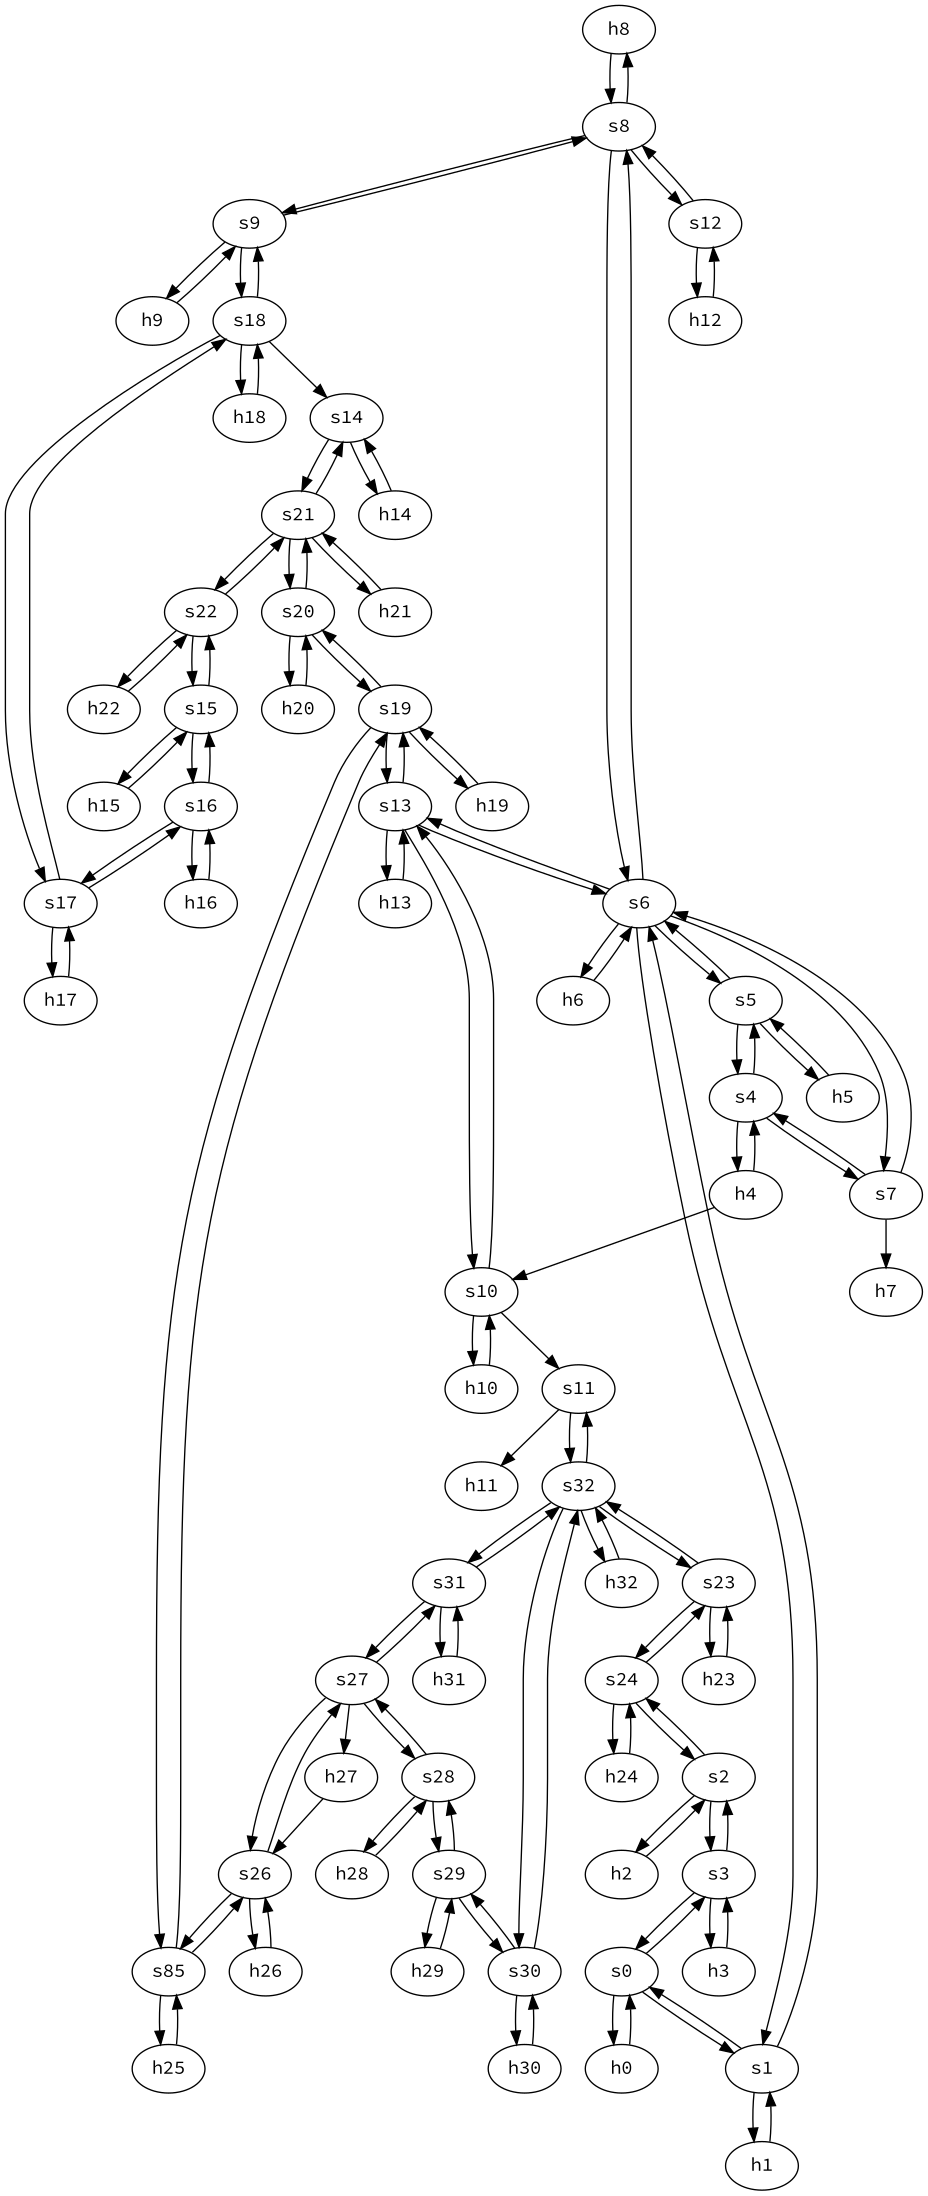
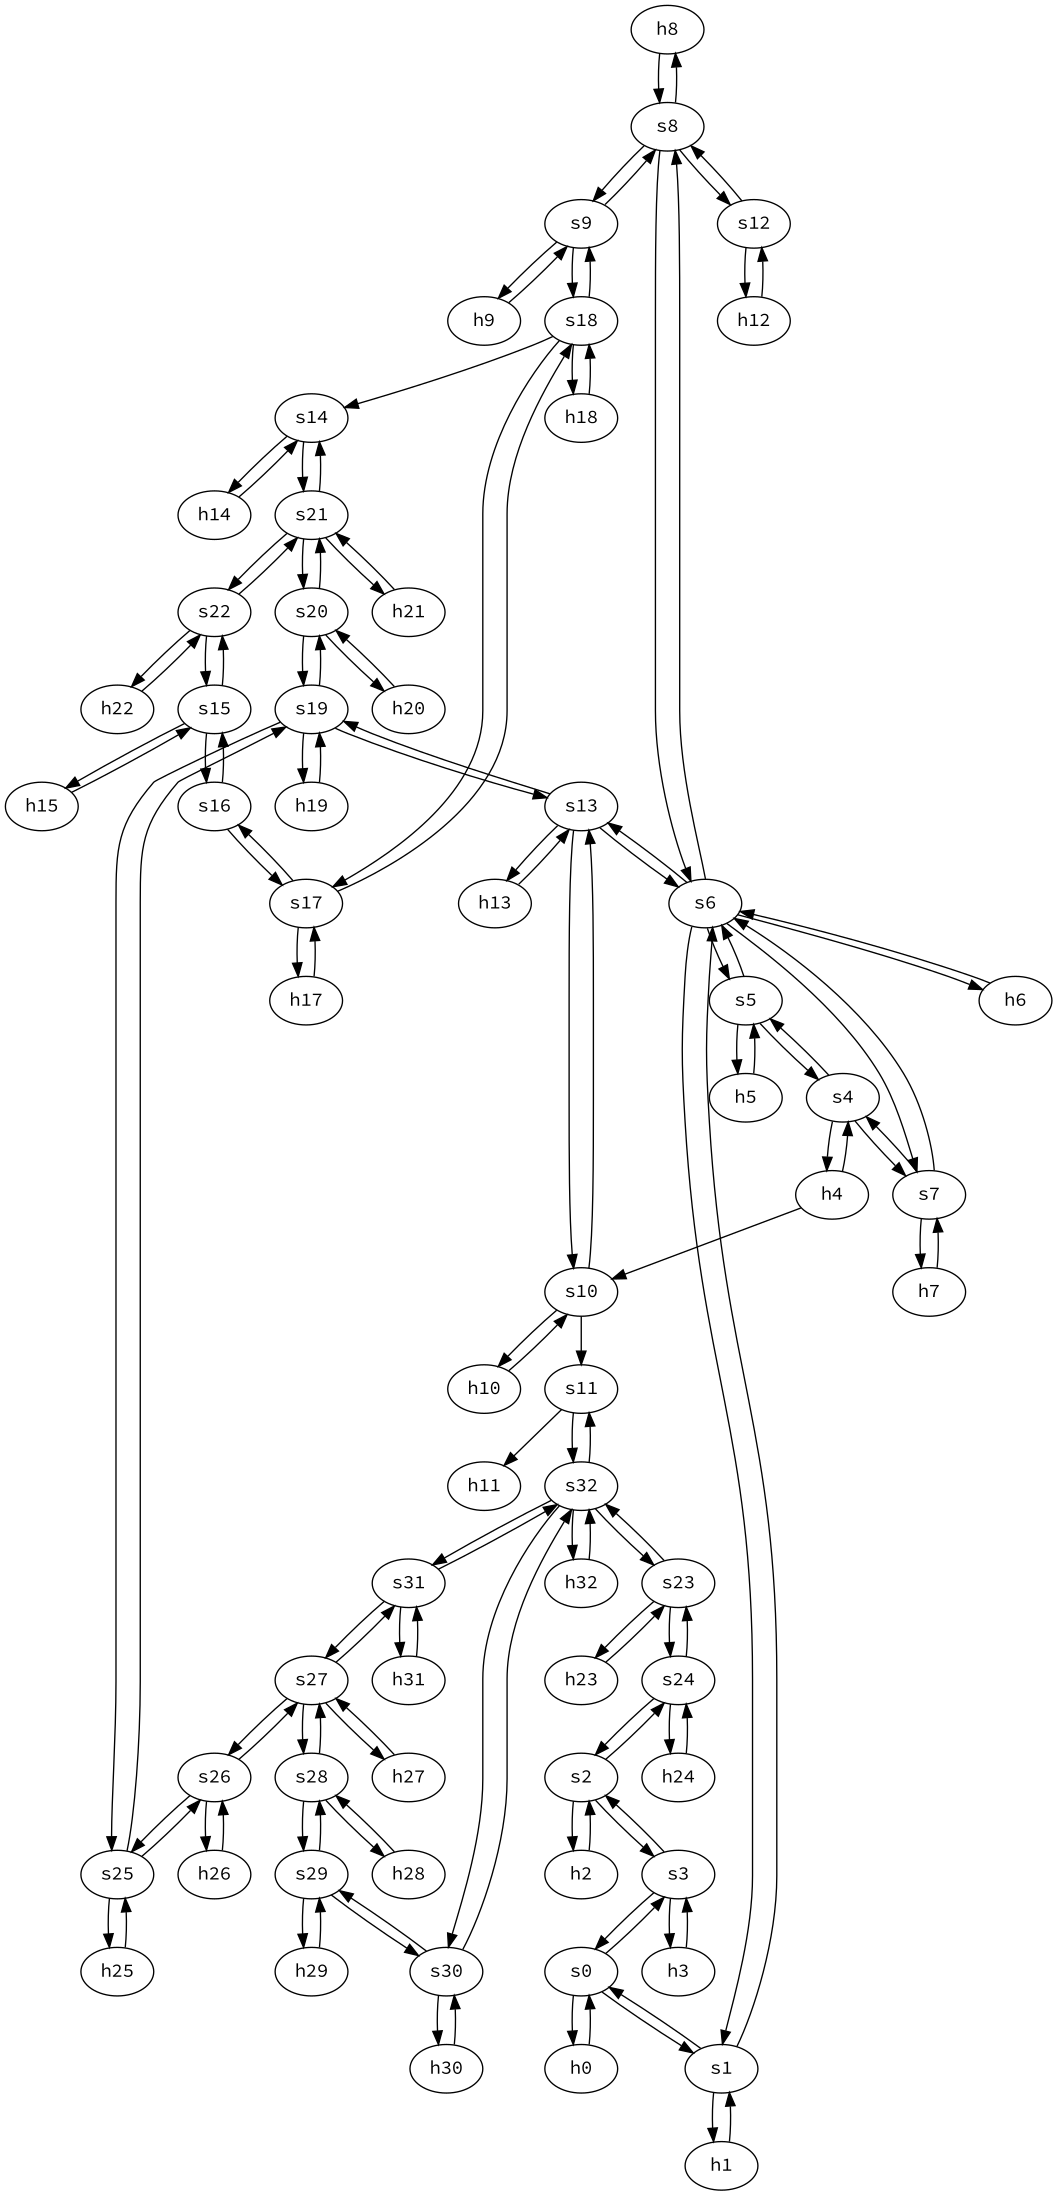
(201, 904) -> none
none -> (938, 1250)
(303, 1821) -> (371, 1731)
(169, 1972) -> (117, 1875)
